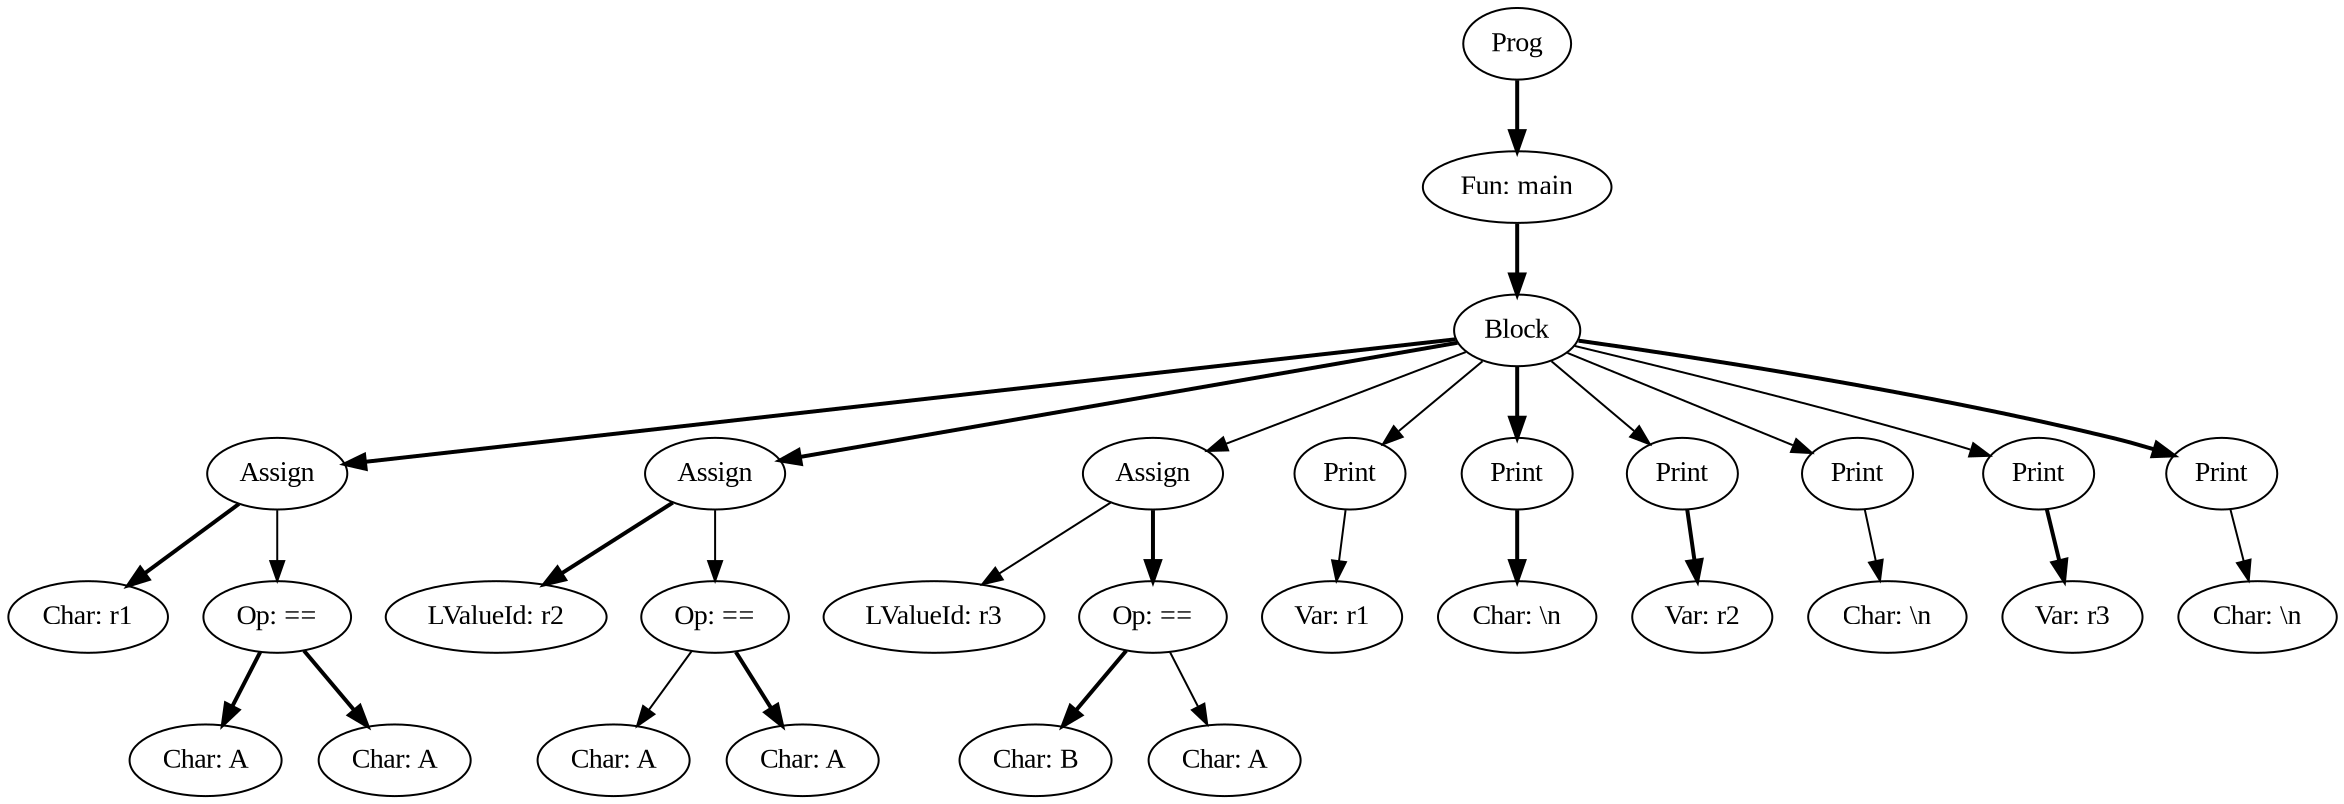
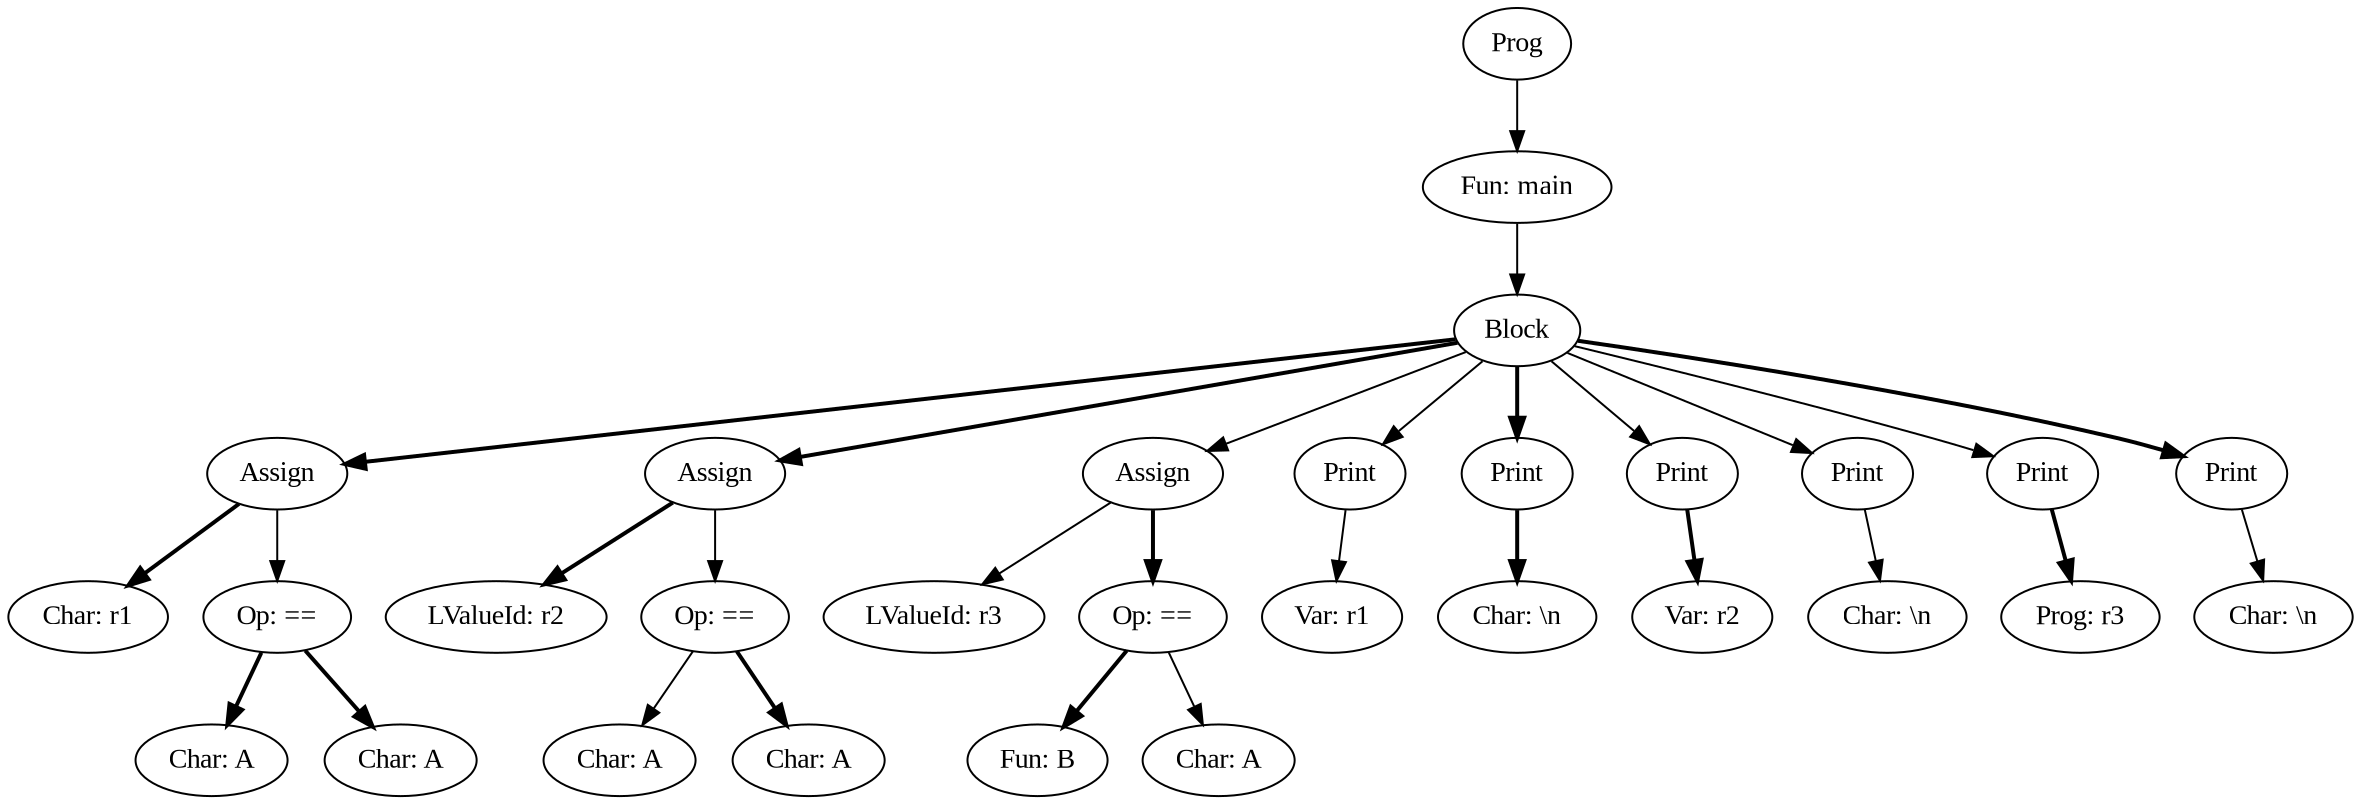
(1517, 106) -> (1517, 106)
(1517, 249) -> (1517, 249)
(2072, 617) -> (2080, 617)
(1036, 760) -> (1038, 760)
